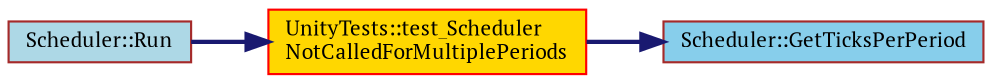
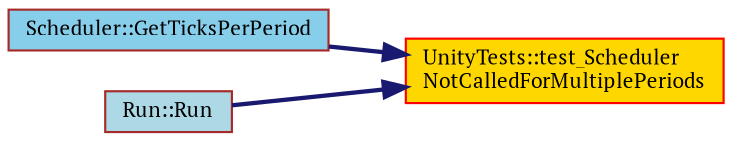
(100, 42) -> (169, 112)
(614, 42) -> (357, 49)
